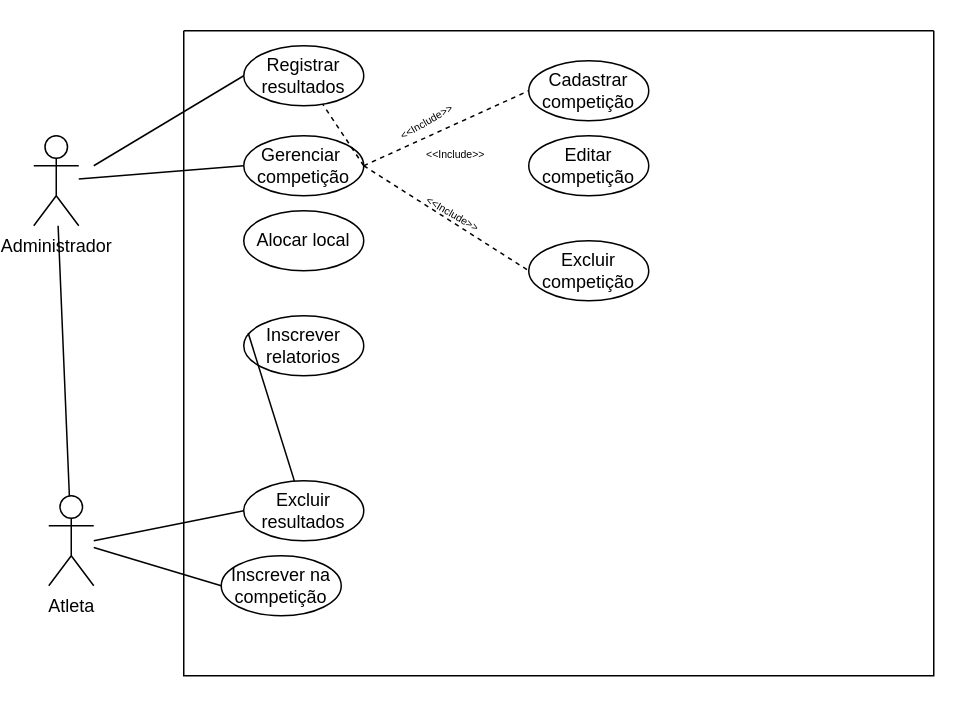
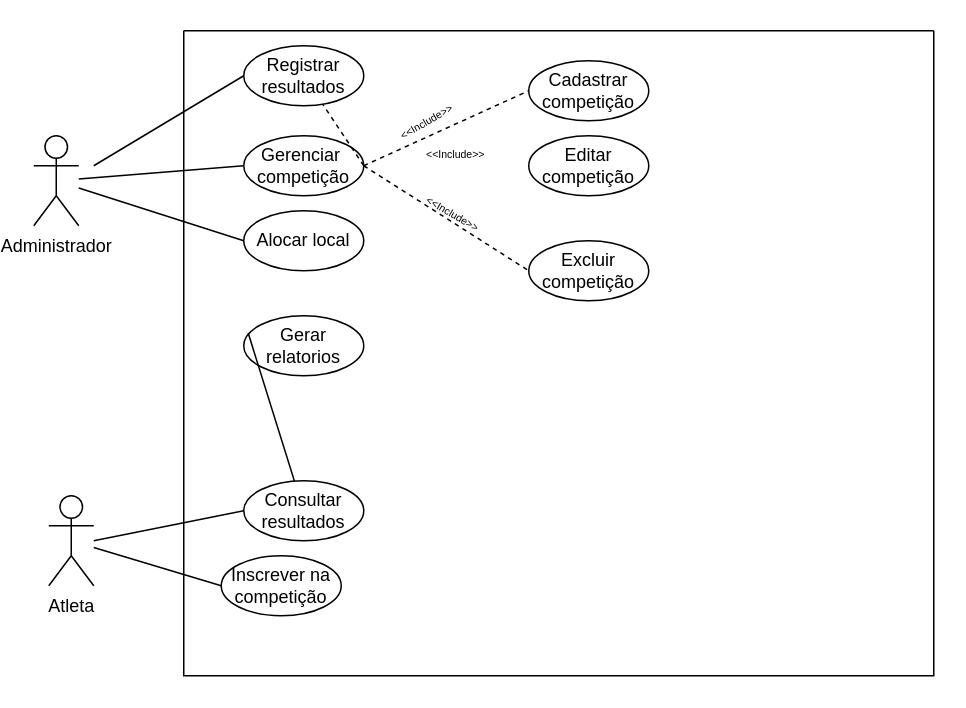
(304, 346) -> (304, 346)
(64, 361) -> (161, 214)
(304, 511) -> (304, 511)
